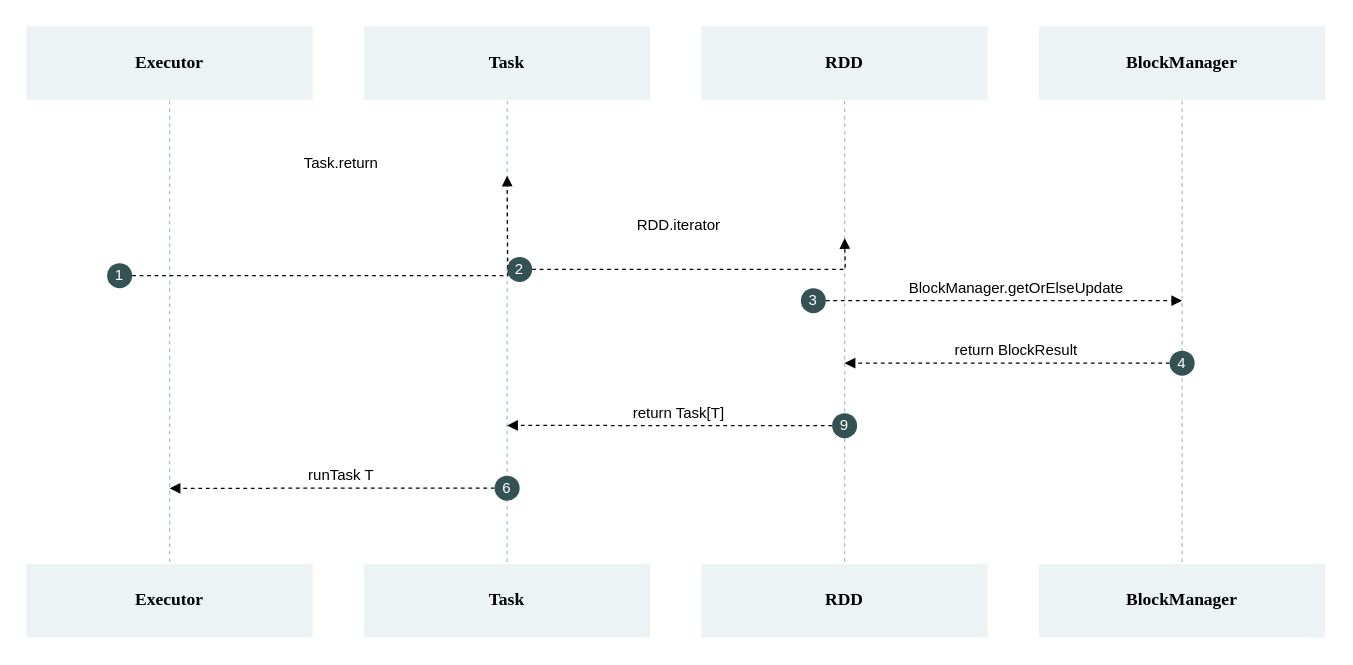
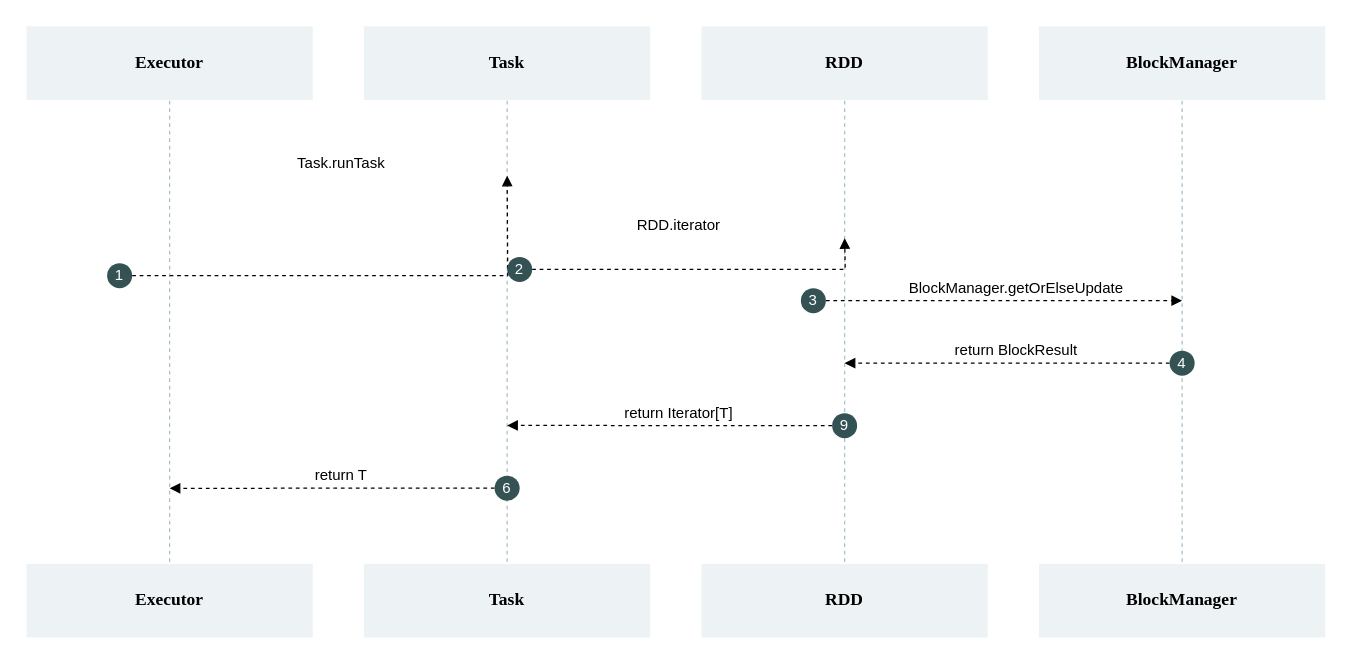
(341, 163) -> (341, 163)
(679, 413) -> (679, 413)
(341, 476) -> (341, 476)
